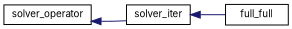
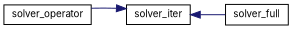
(257, 15) -> (257, 15)
(114, 21) -> (104, 8)
